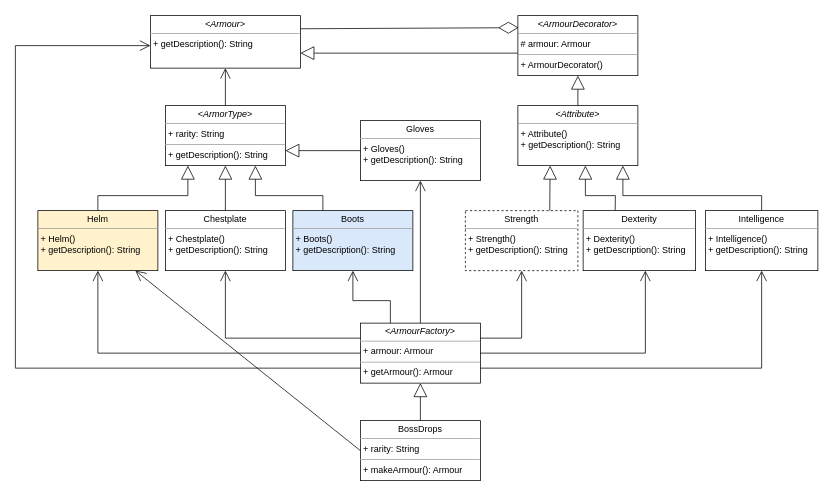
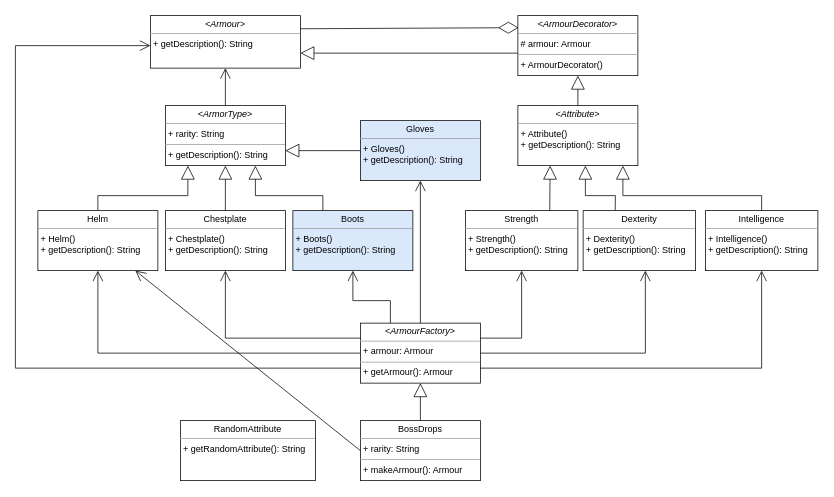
(420, 150) -> (420, 150)
(98, 240) -> (98, 240)
(522, 240) -> (522, 240)
none -> (248, 450)
